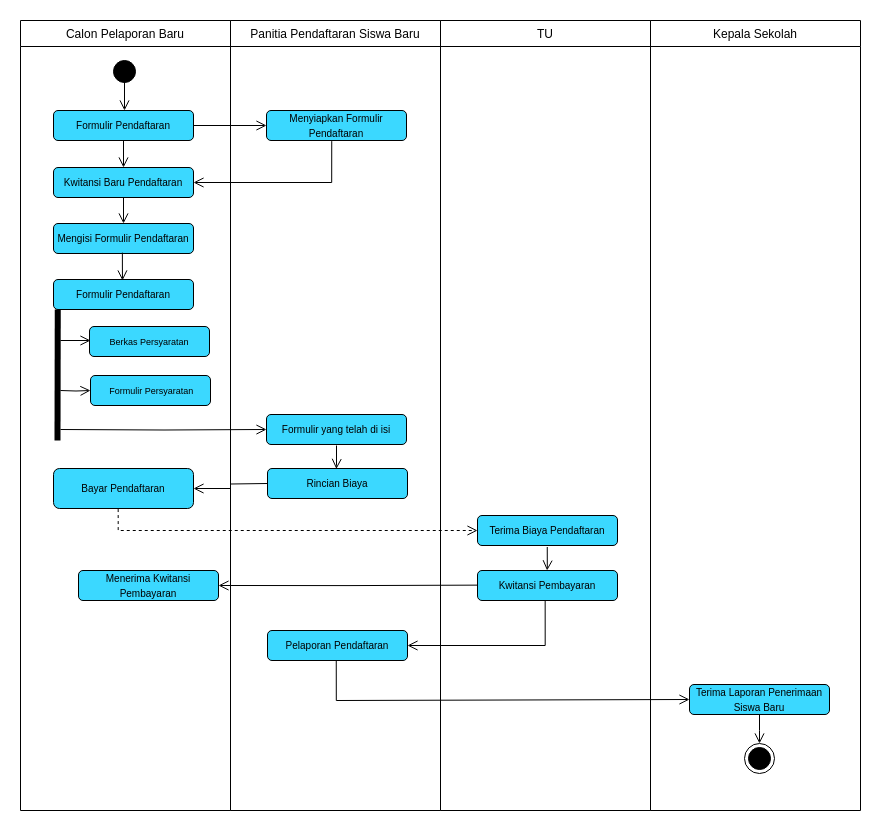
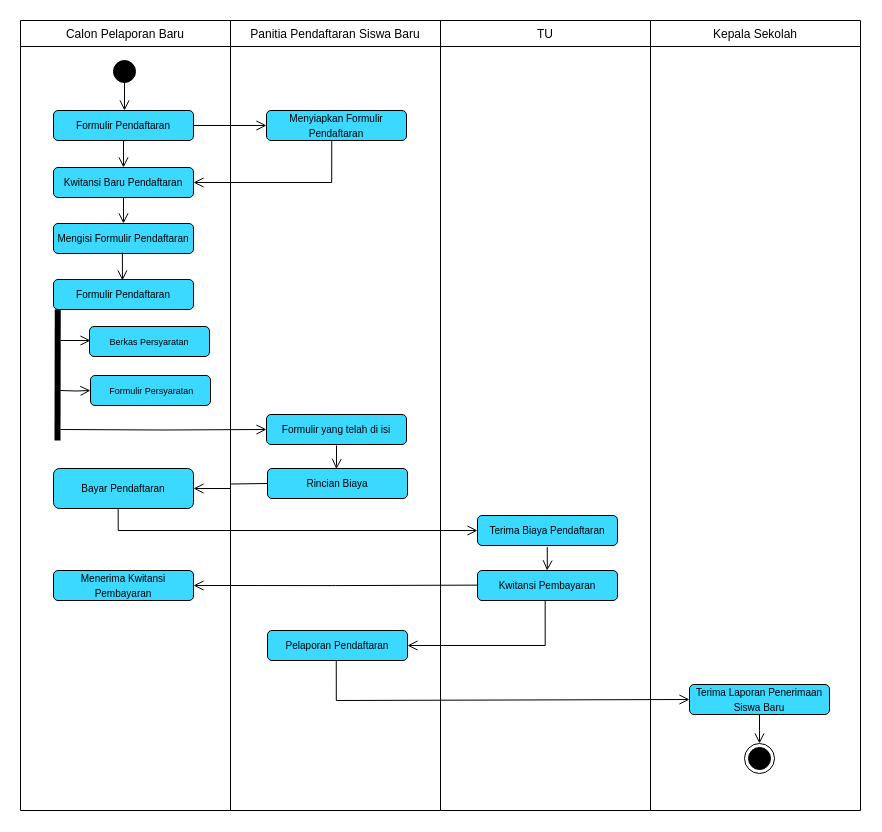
(286, 531) -> (286, 531)
(149, 586) -> (124, 586)
